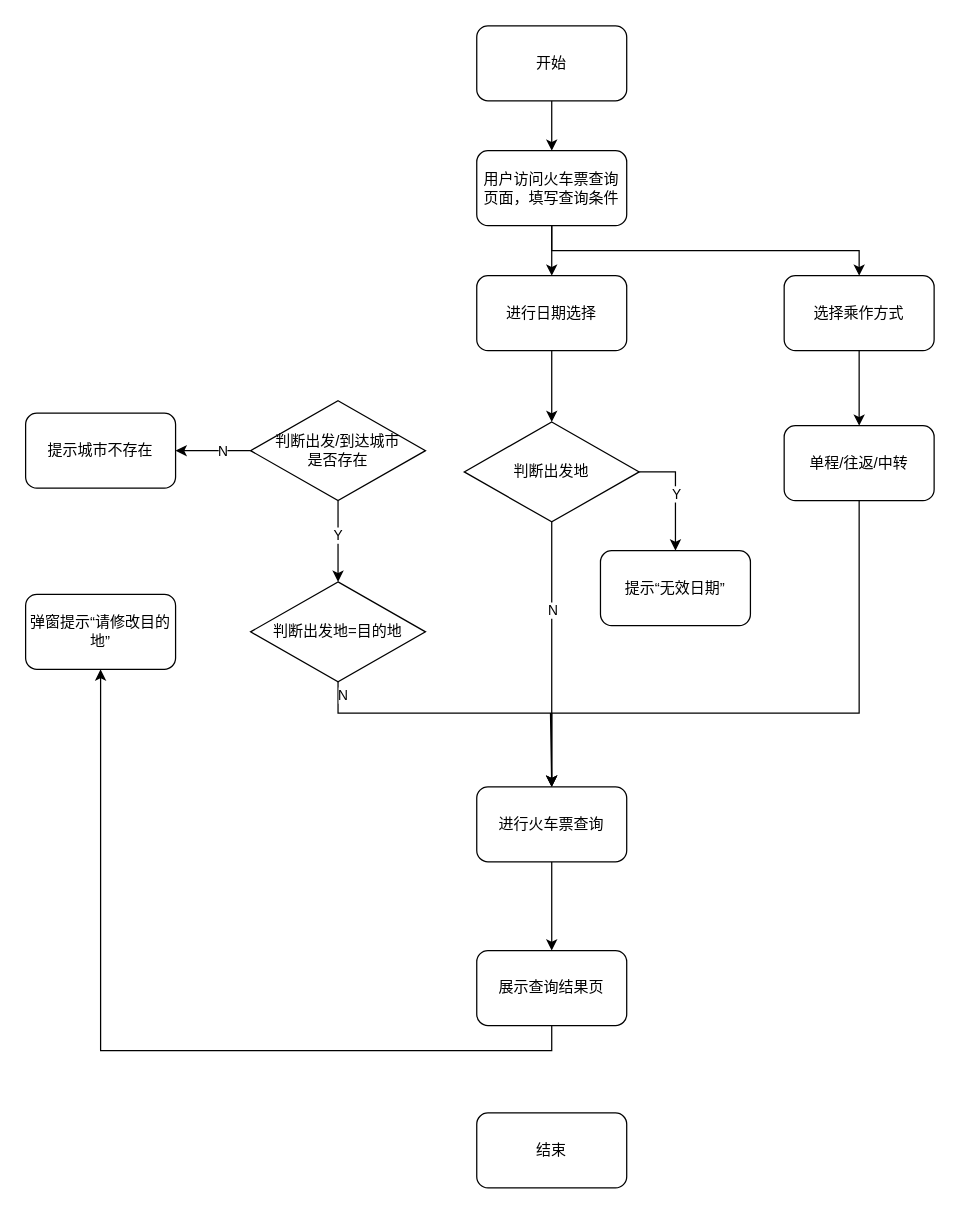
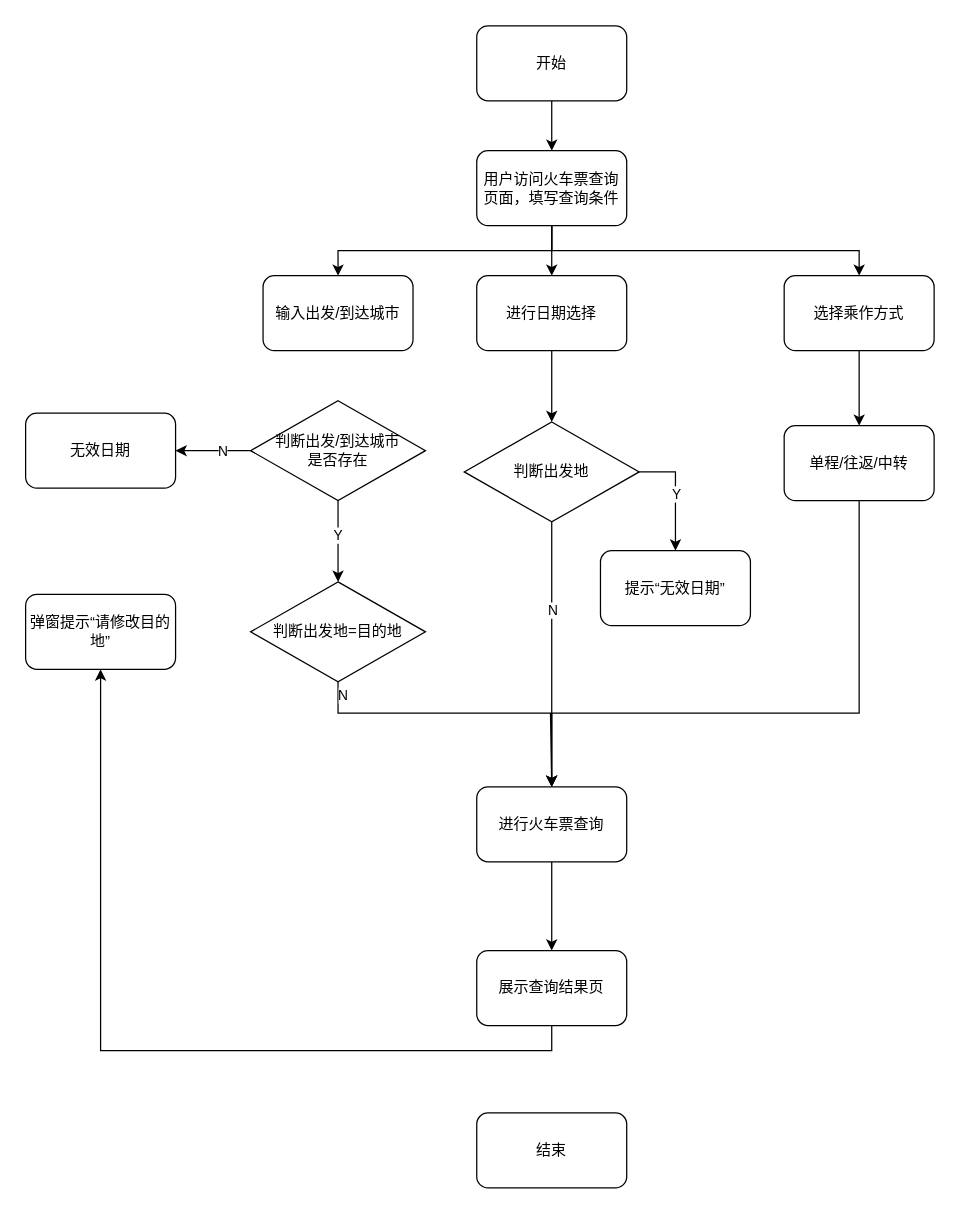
none -> (435, 251)
none -> (338, 313)
(101, 451) -> (101, 451)
